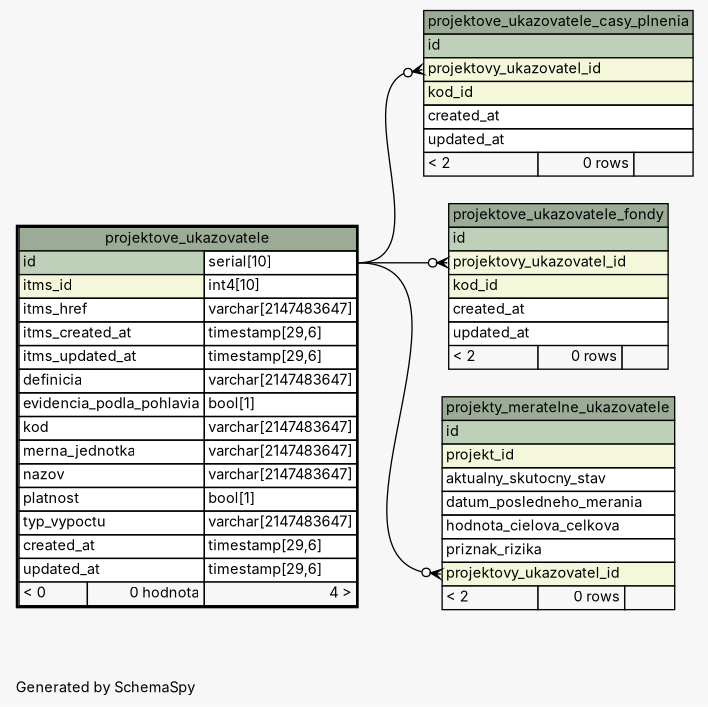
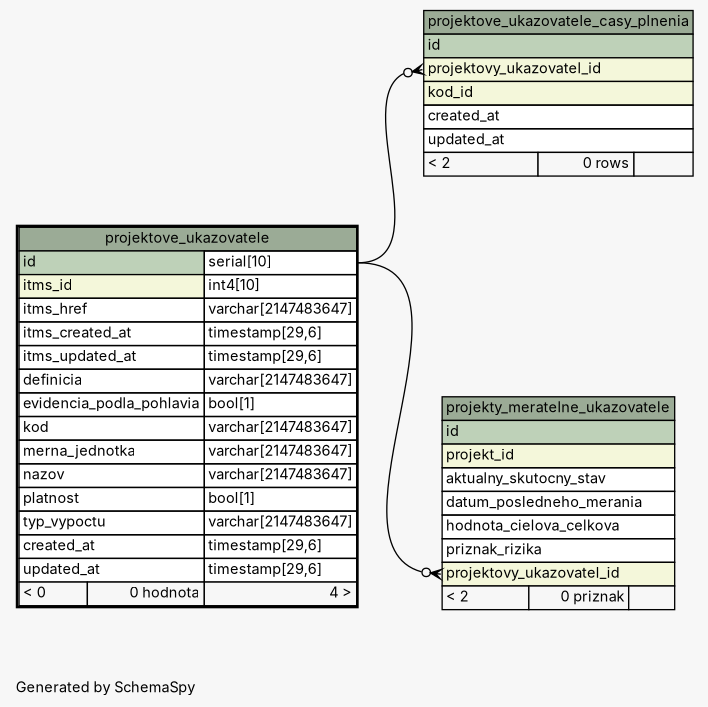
(558, 286) -> none
(597, 597) -> (593, 597)
